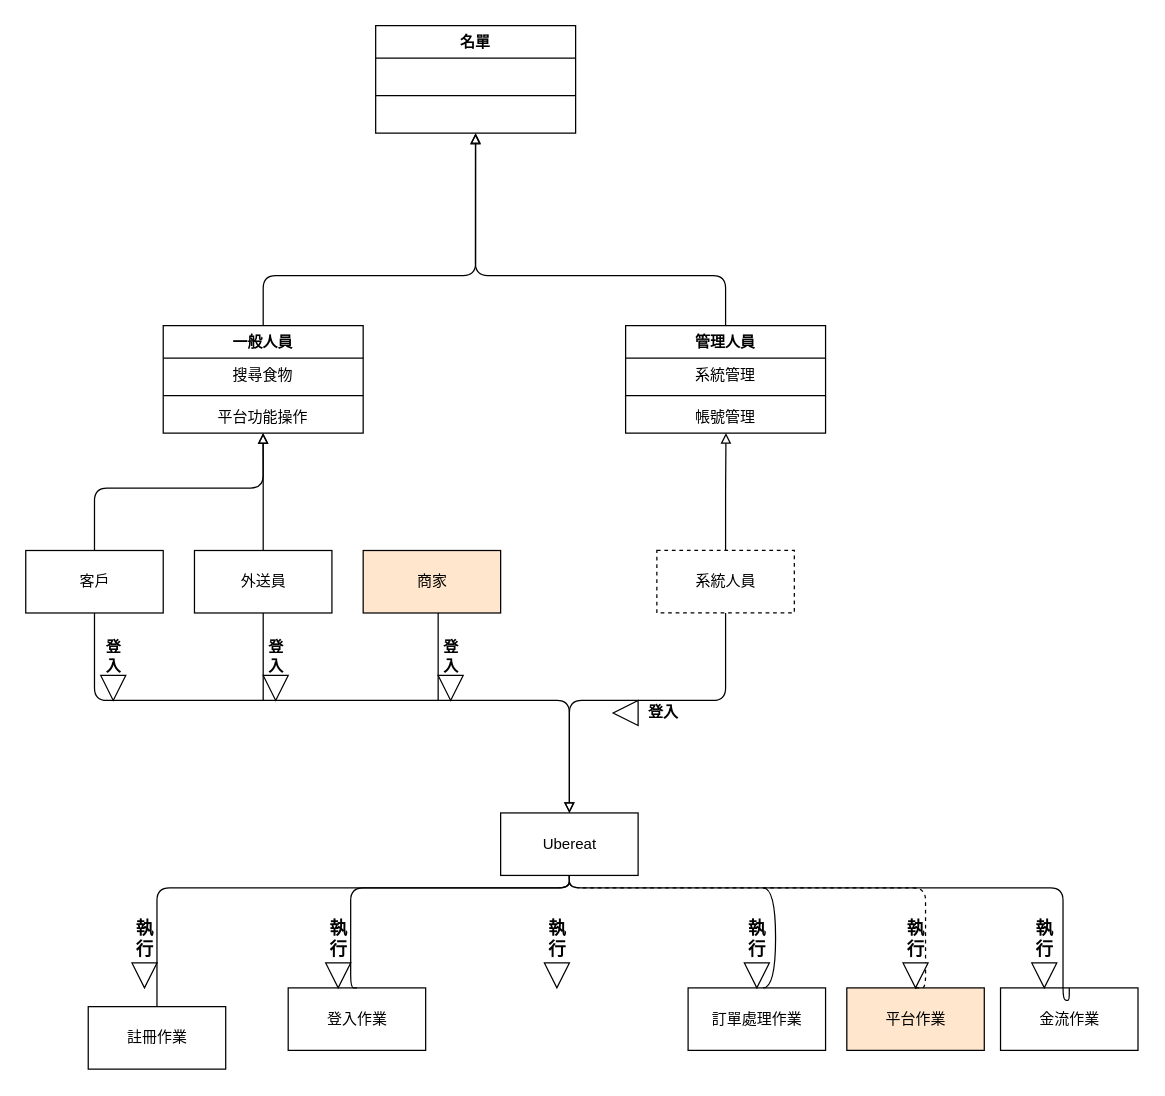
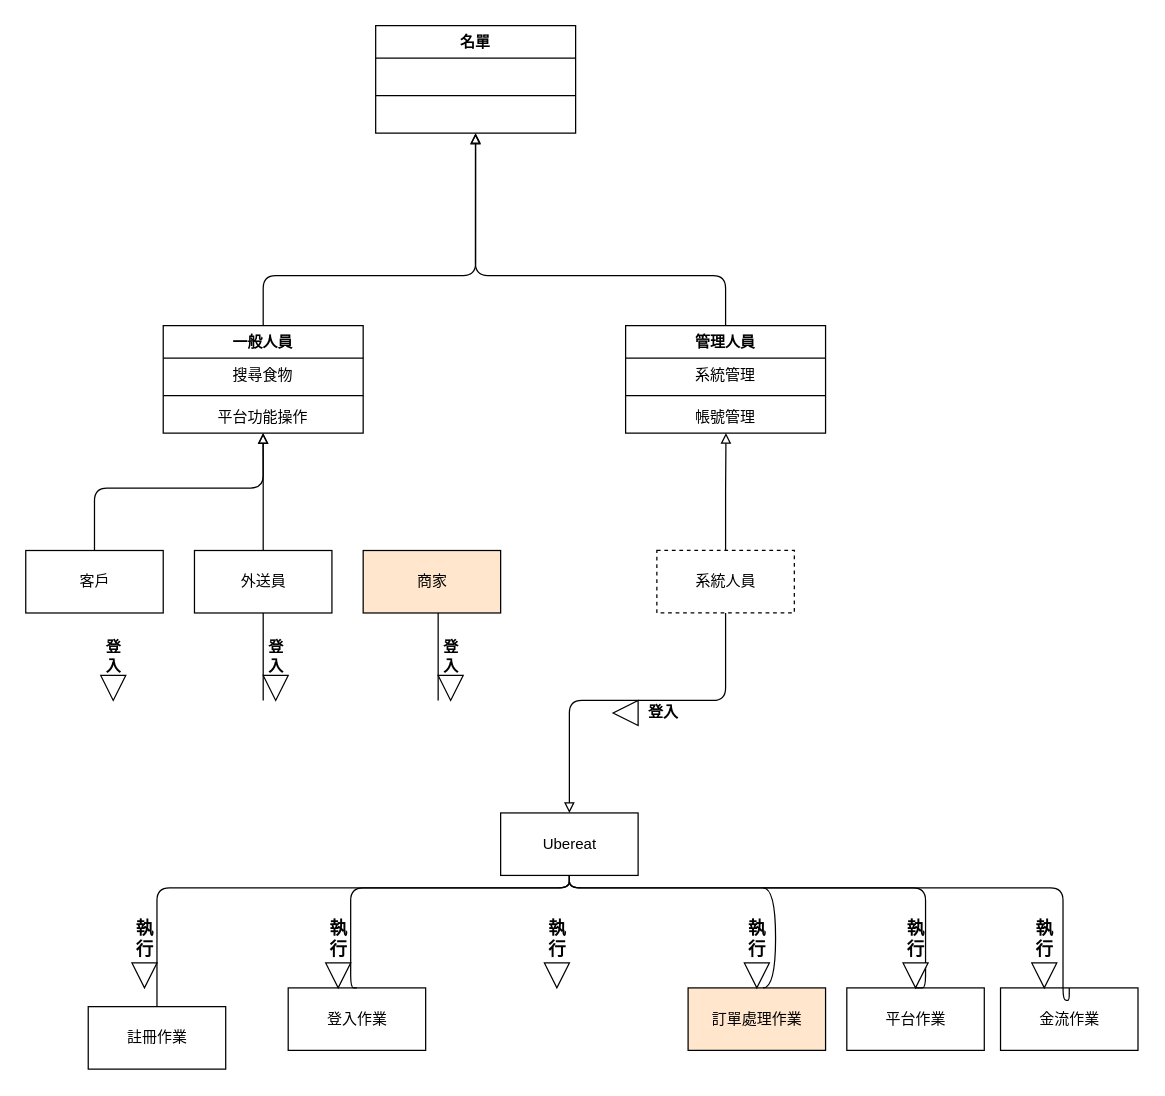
(291, 701) -> none
(926, 928) -> (926, 928)
(757, 1019) -> (757, 1019)
(916, 1019) -> (916, 1019)
